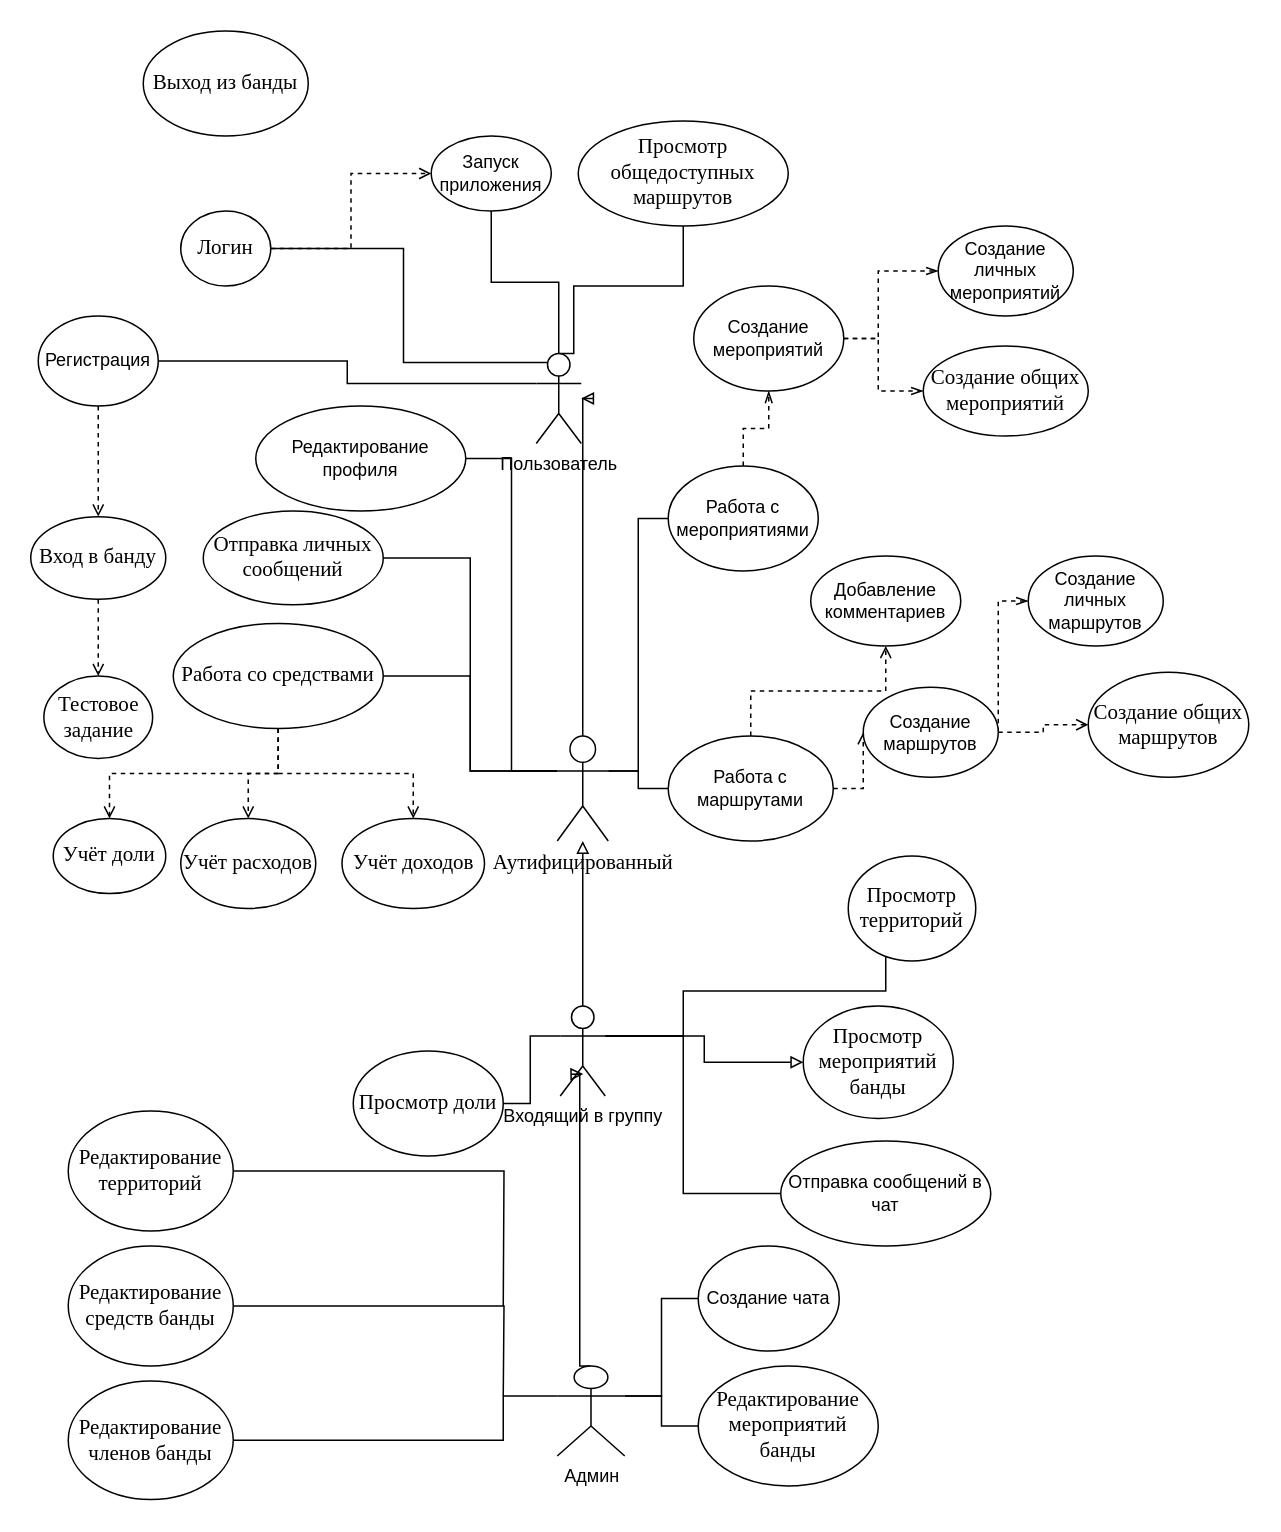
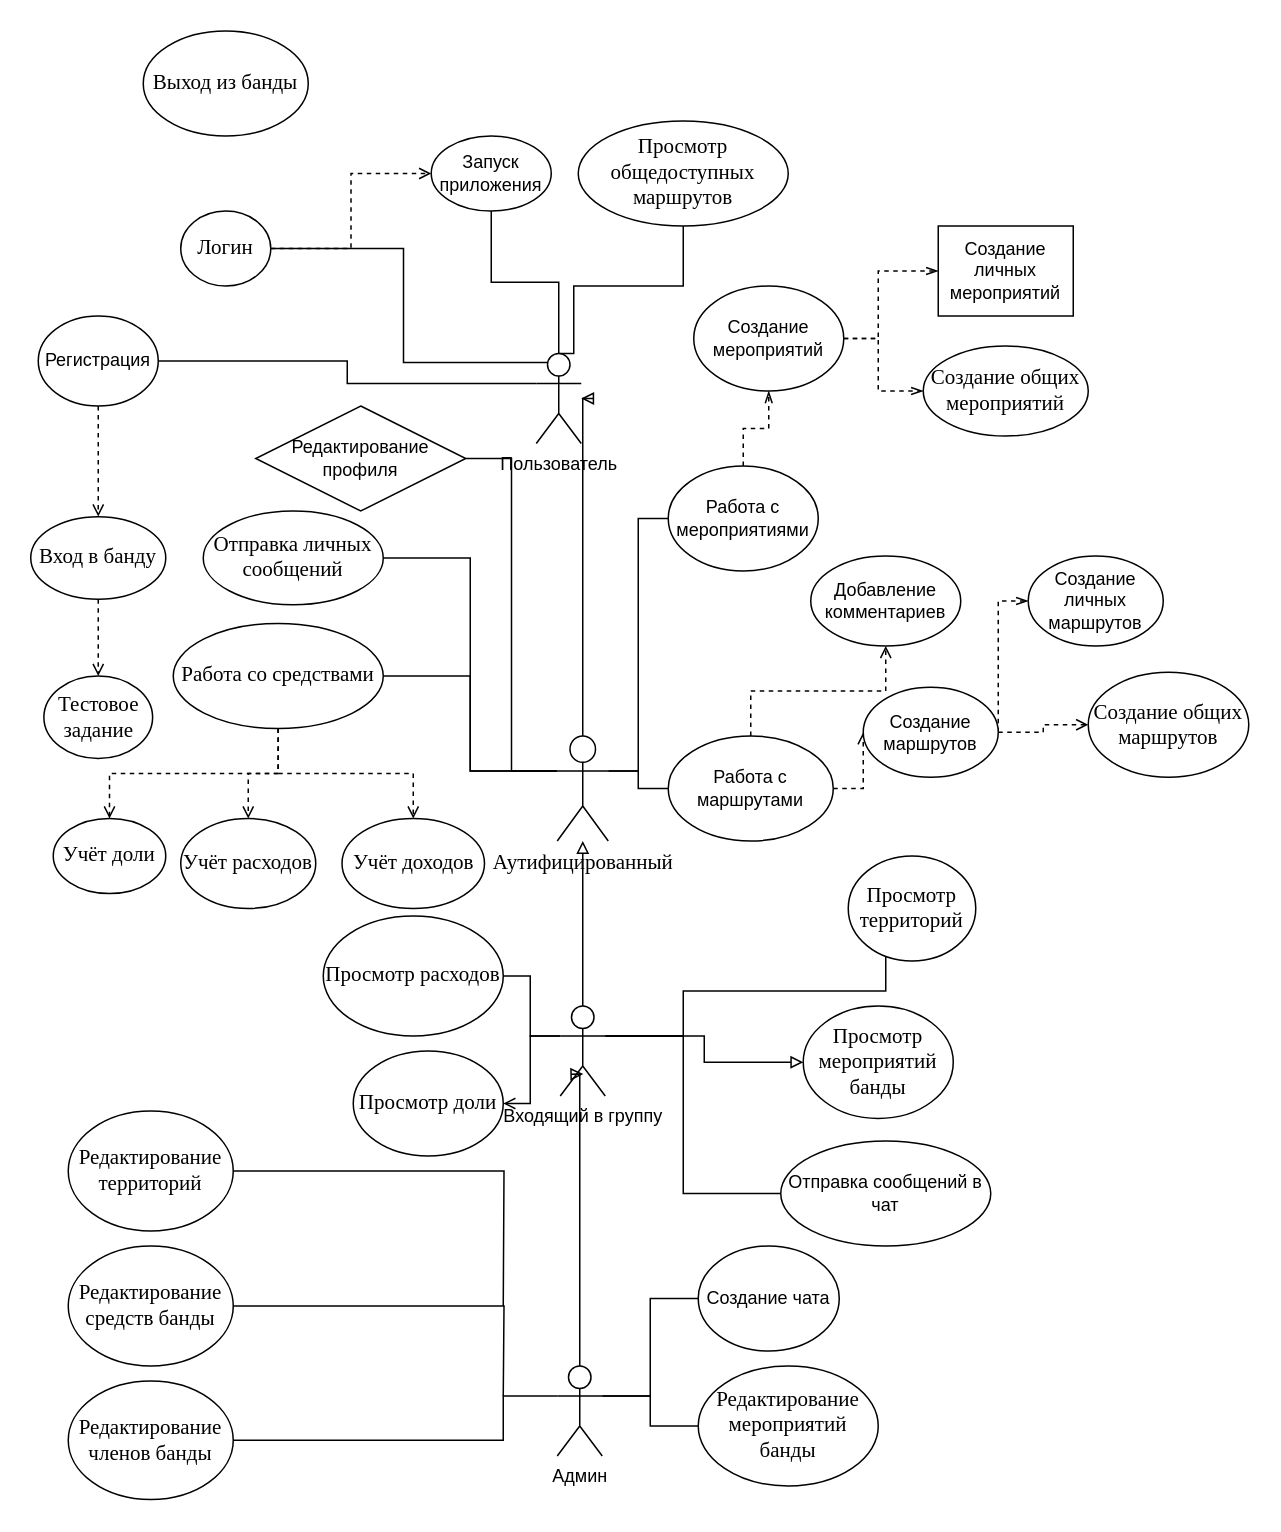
(1006, 271) -> (1006, 271)
(361, 458) -> (361, 458)
none -> (413, 976)
none -> (530, 991)
(508, 1103) -> (510, 1103)
(591, 1411) -> (580, 1411)
